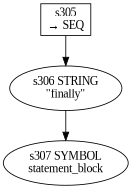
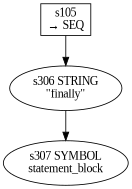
(66, 20) -> (66, 20)
